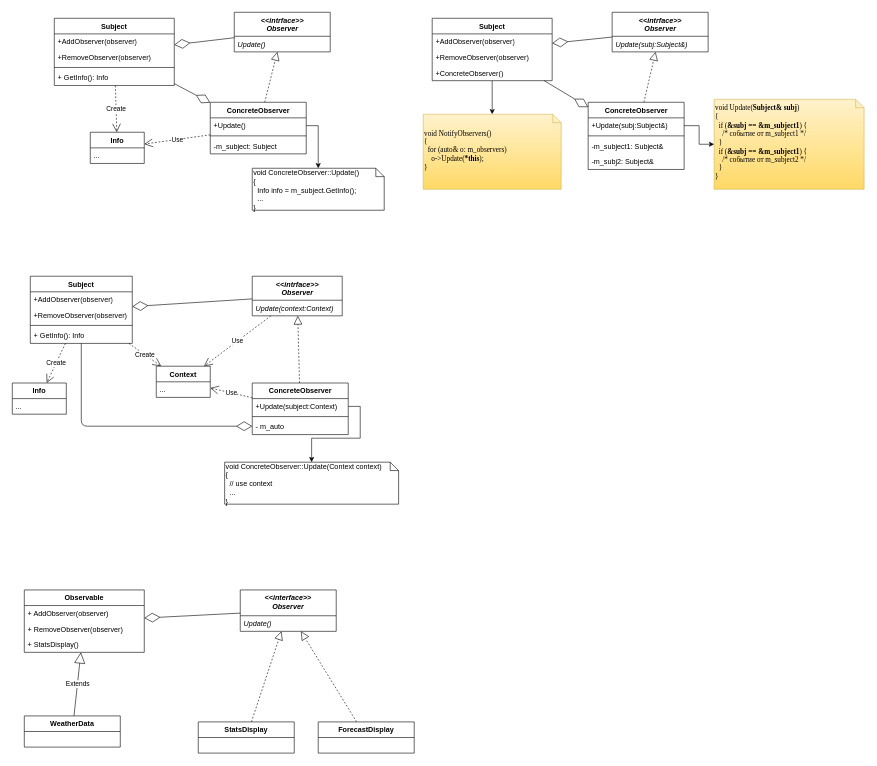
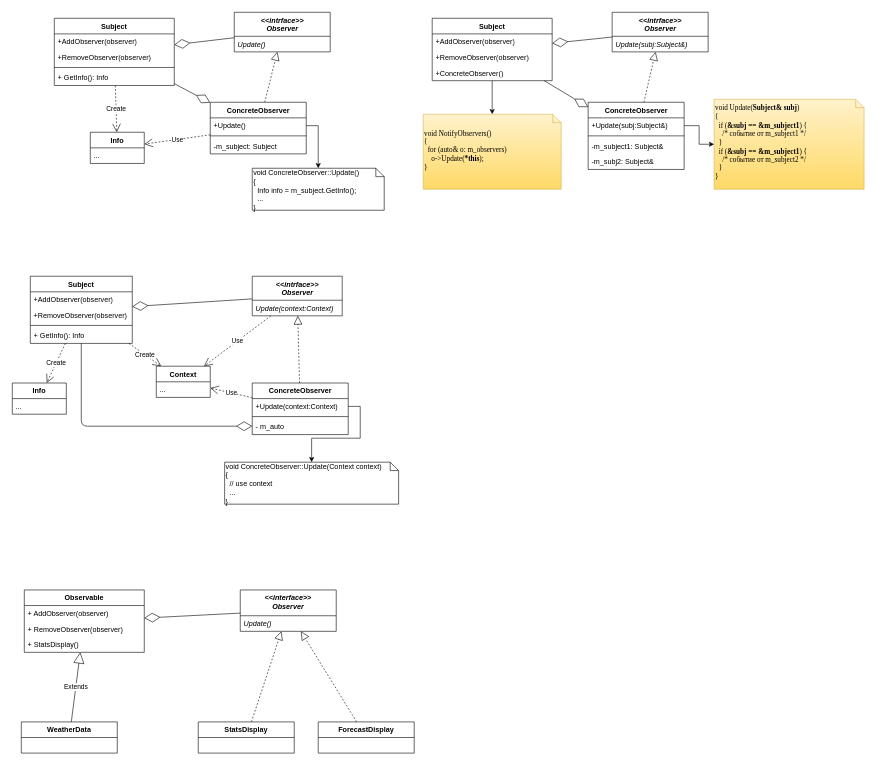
(303, 407) -> (303, 407)
(72, 732) -> (69, 738)
